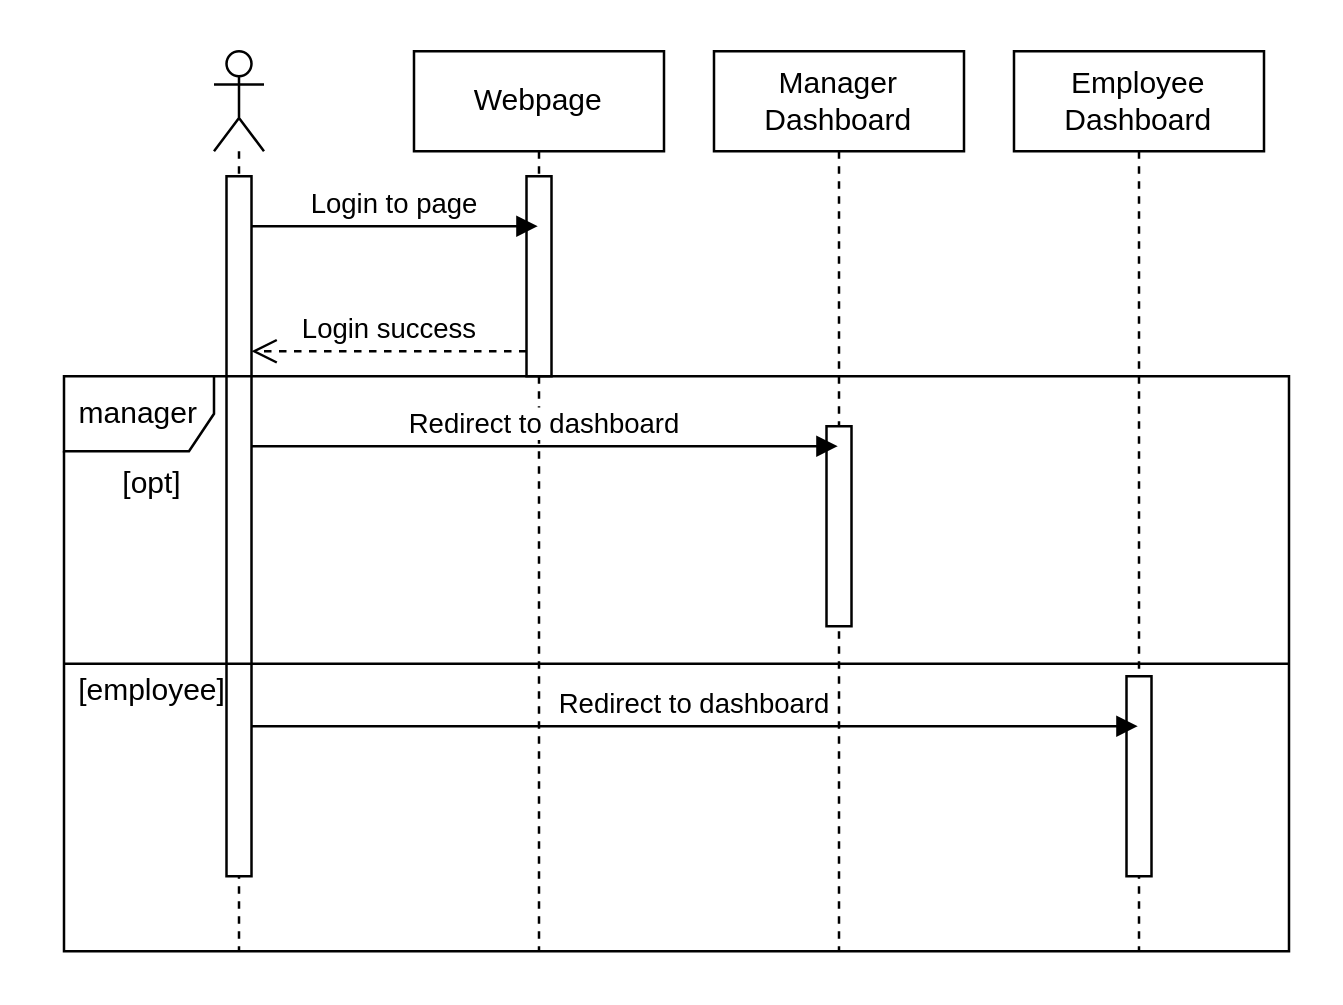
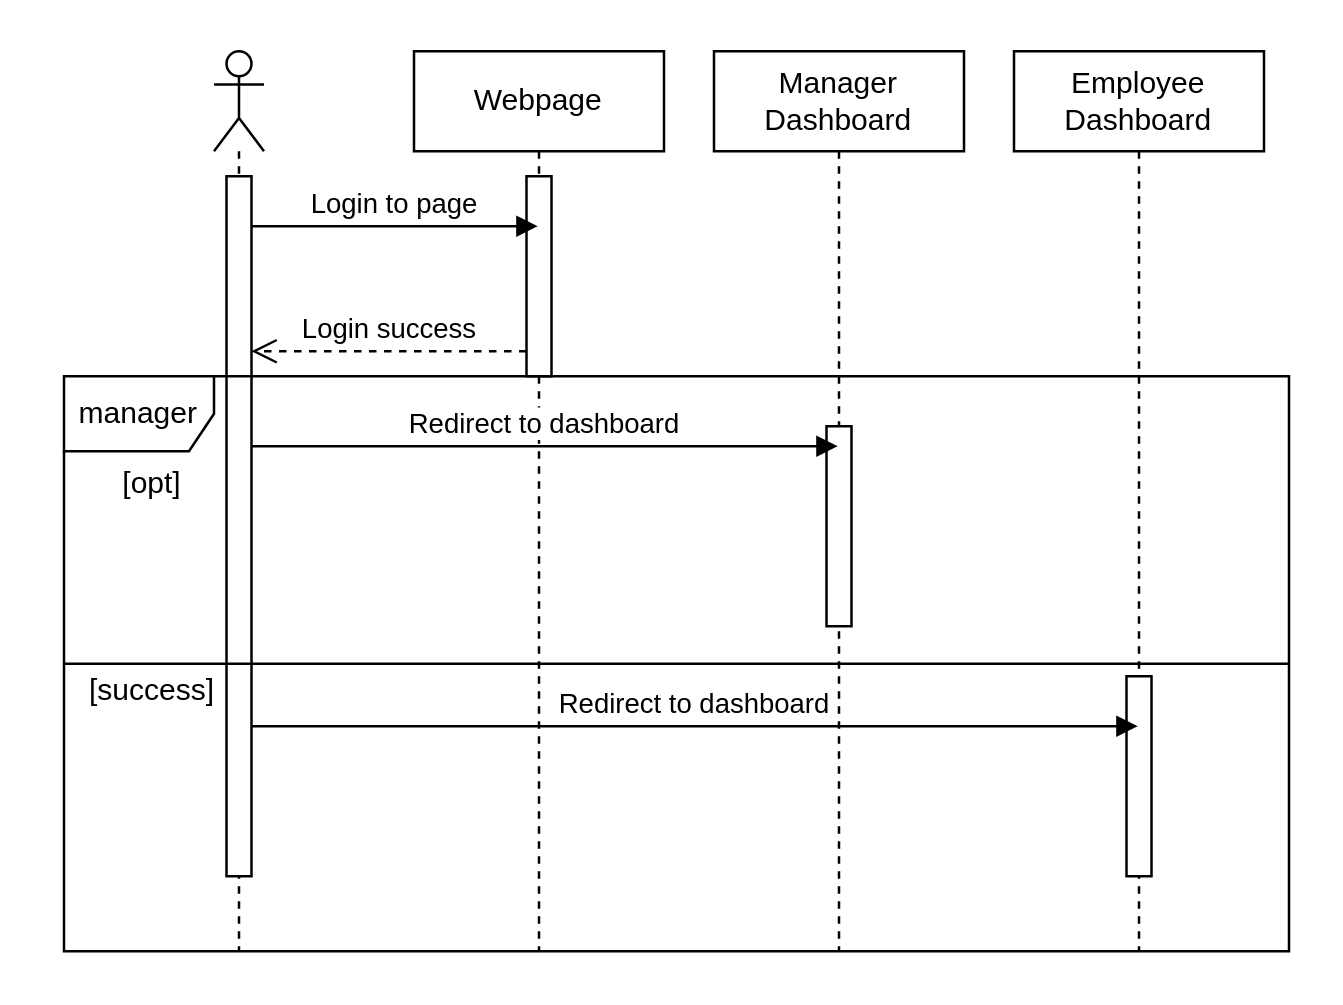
(153, 691) -> (153, 691)
